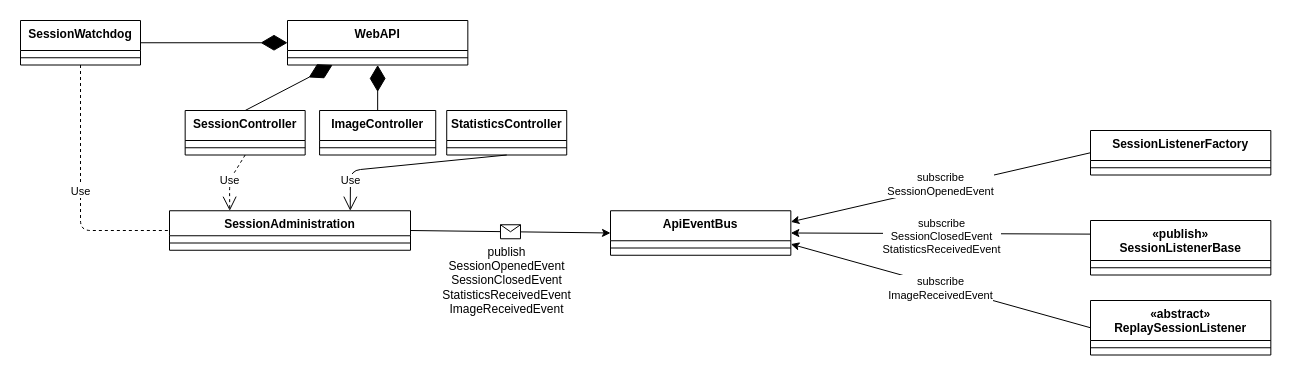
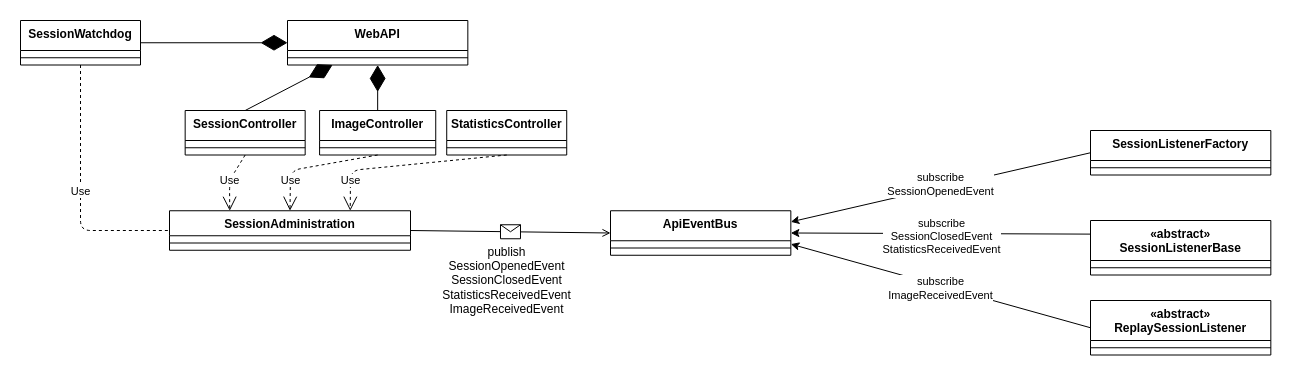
(423, 163) -> (423, 163)
none -> (316, 166)
(602, 233) -> (603, 233)
(1180, 234) -> (1180, 234)
